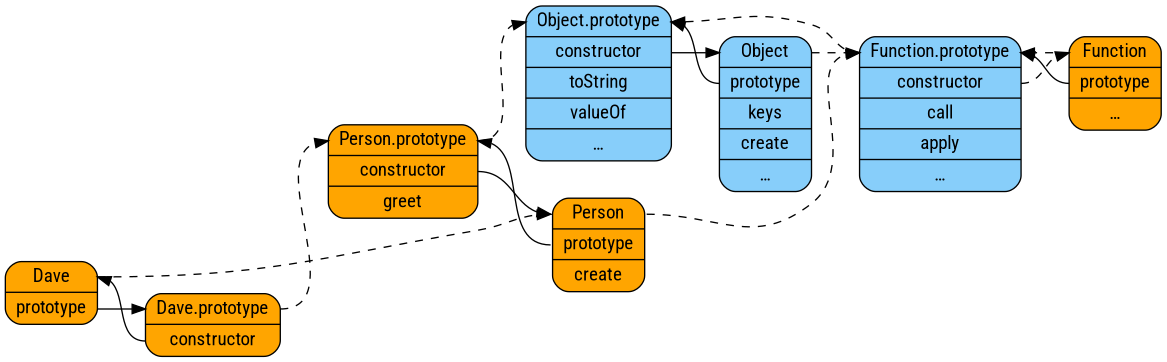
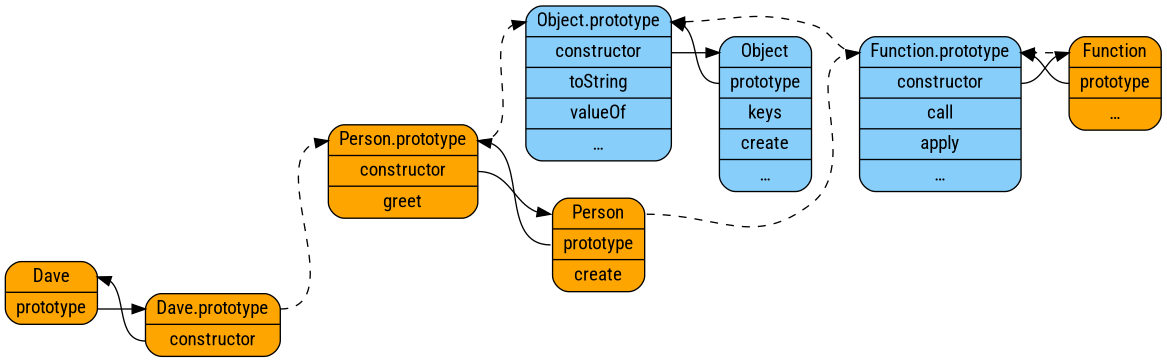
(829, 53) -> none
(1039, 75) -> (1039, 75)
(319, 259) -> none
